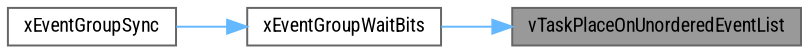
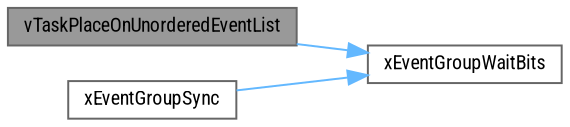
(467, 27) -> (322, 47)
